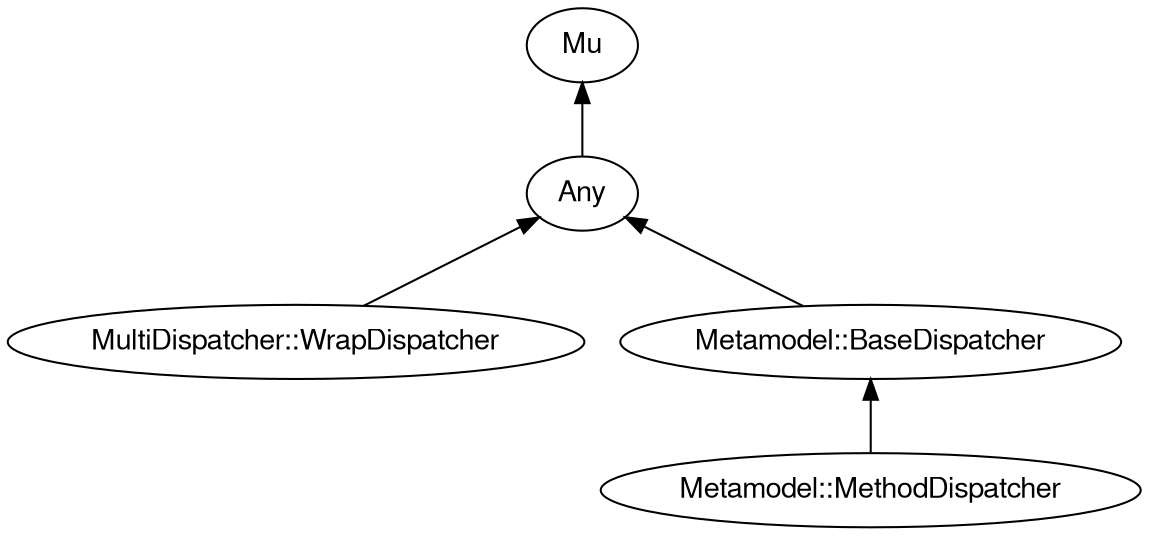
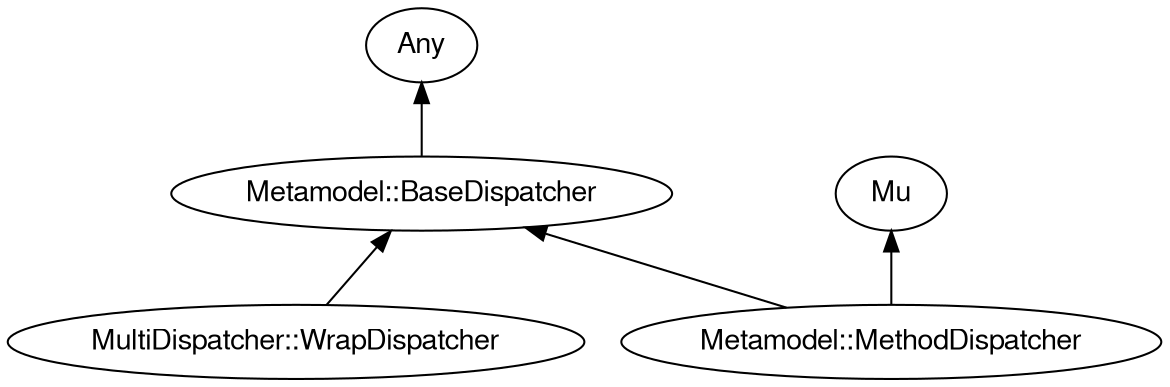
(582, 130) -> (891, 278)
(442, 266) -> (352, 276)
